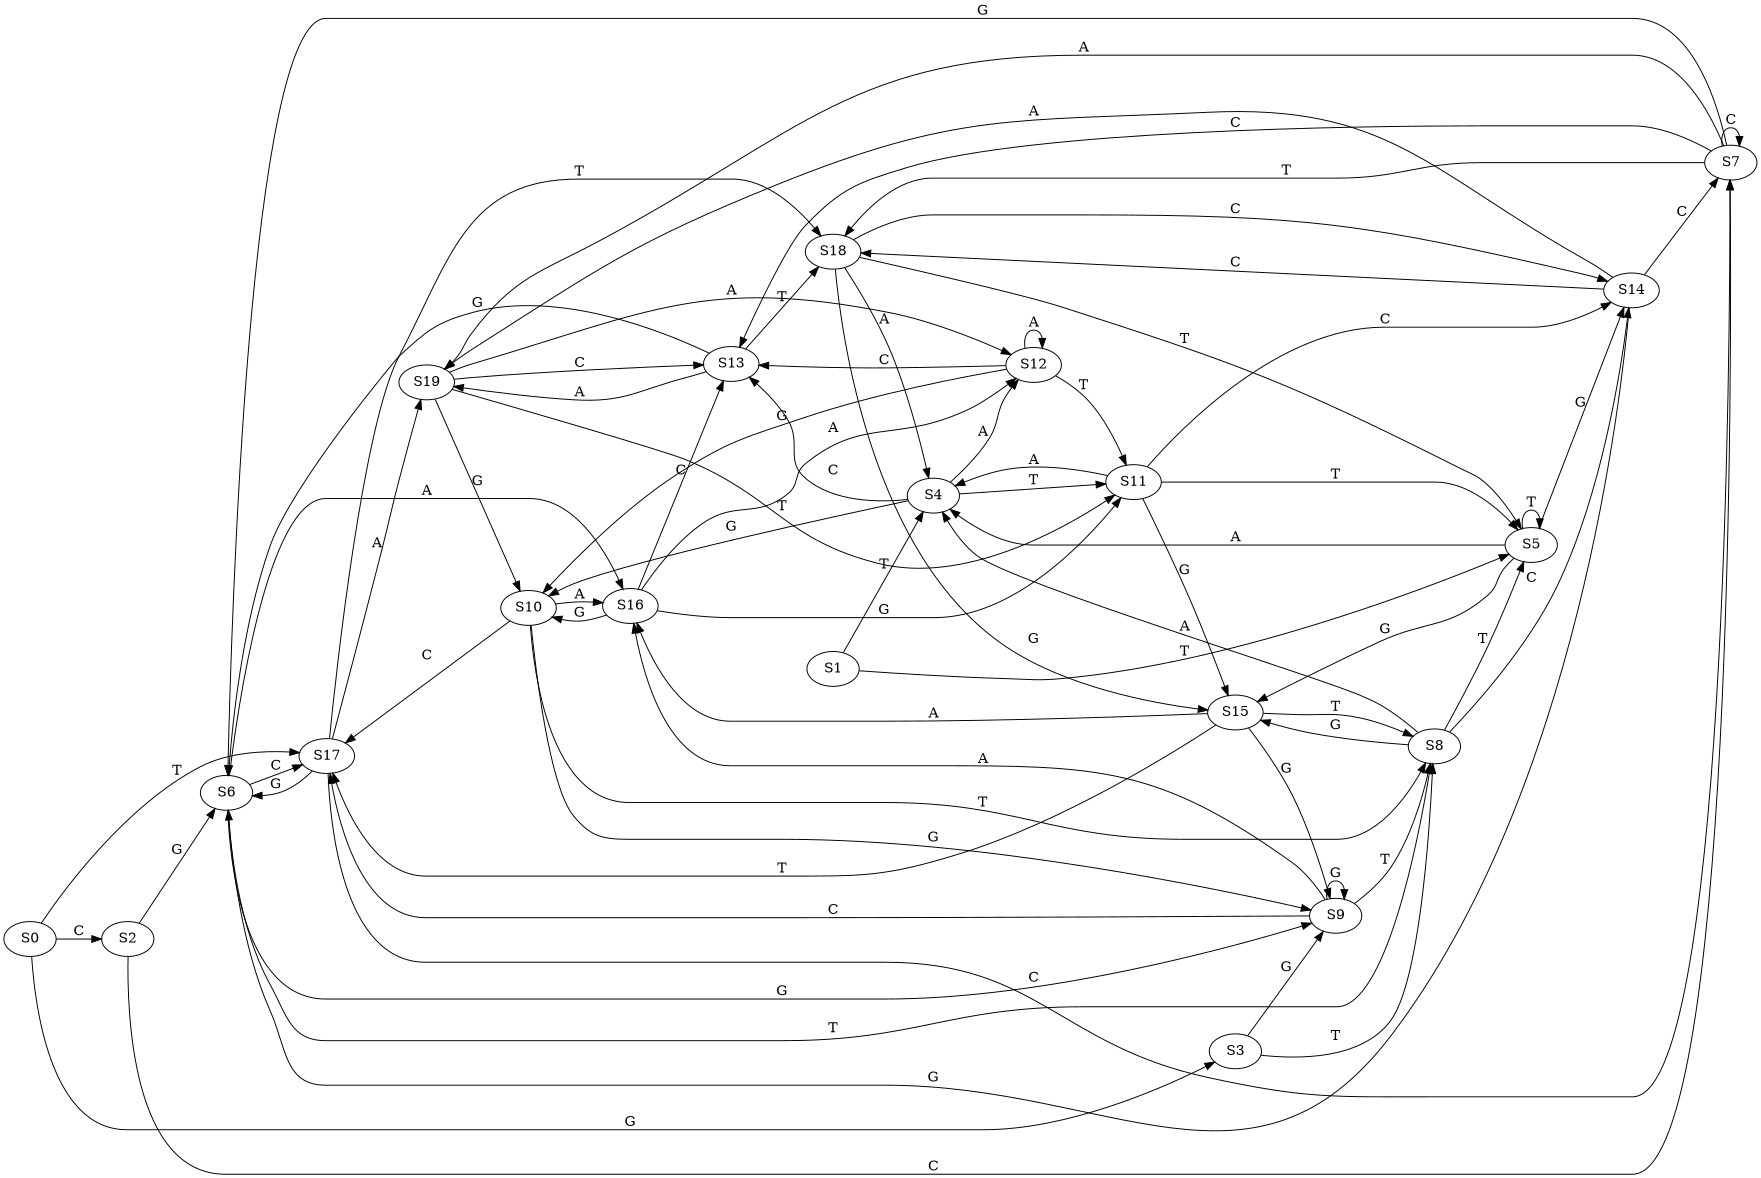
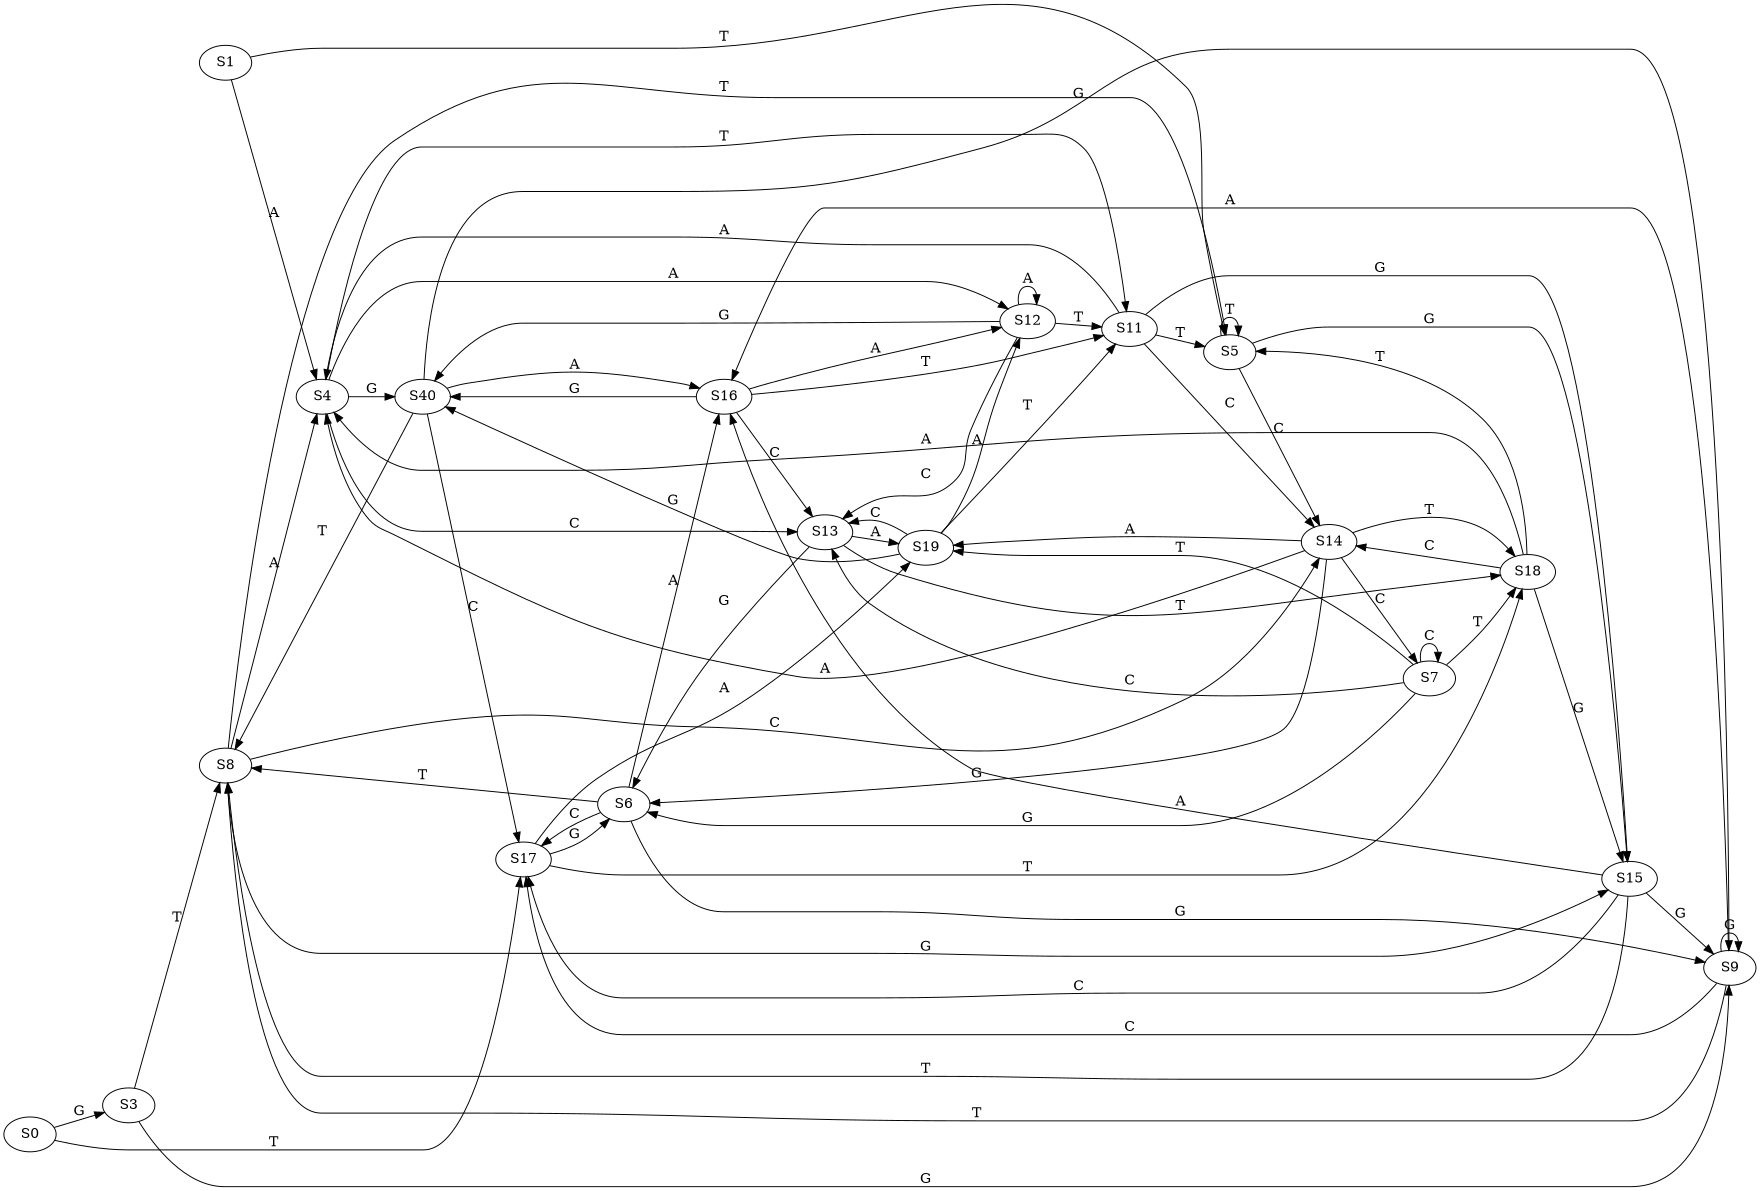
(1084, 48) -> (1180, 548)
(1235, 263) -> (1429, 510)
(1581, 403) -> (1279, 429)
(1228, 545) -> (805, 677)
(884, 565) -> (274, 213)
(529, 608) -> (423, 397)
(884, 610) -> (926, 362)
(782, 869) -> (1079, 987)
(128, 939) -> none
(1363, 1097) -> none
